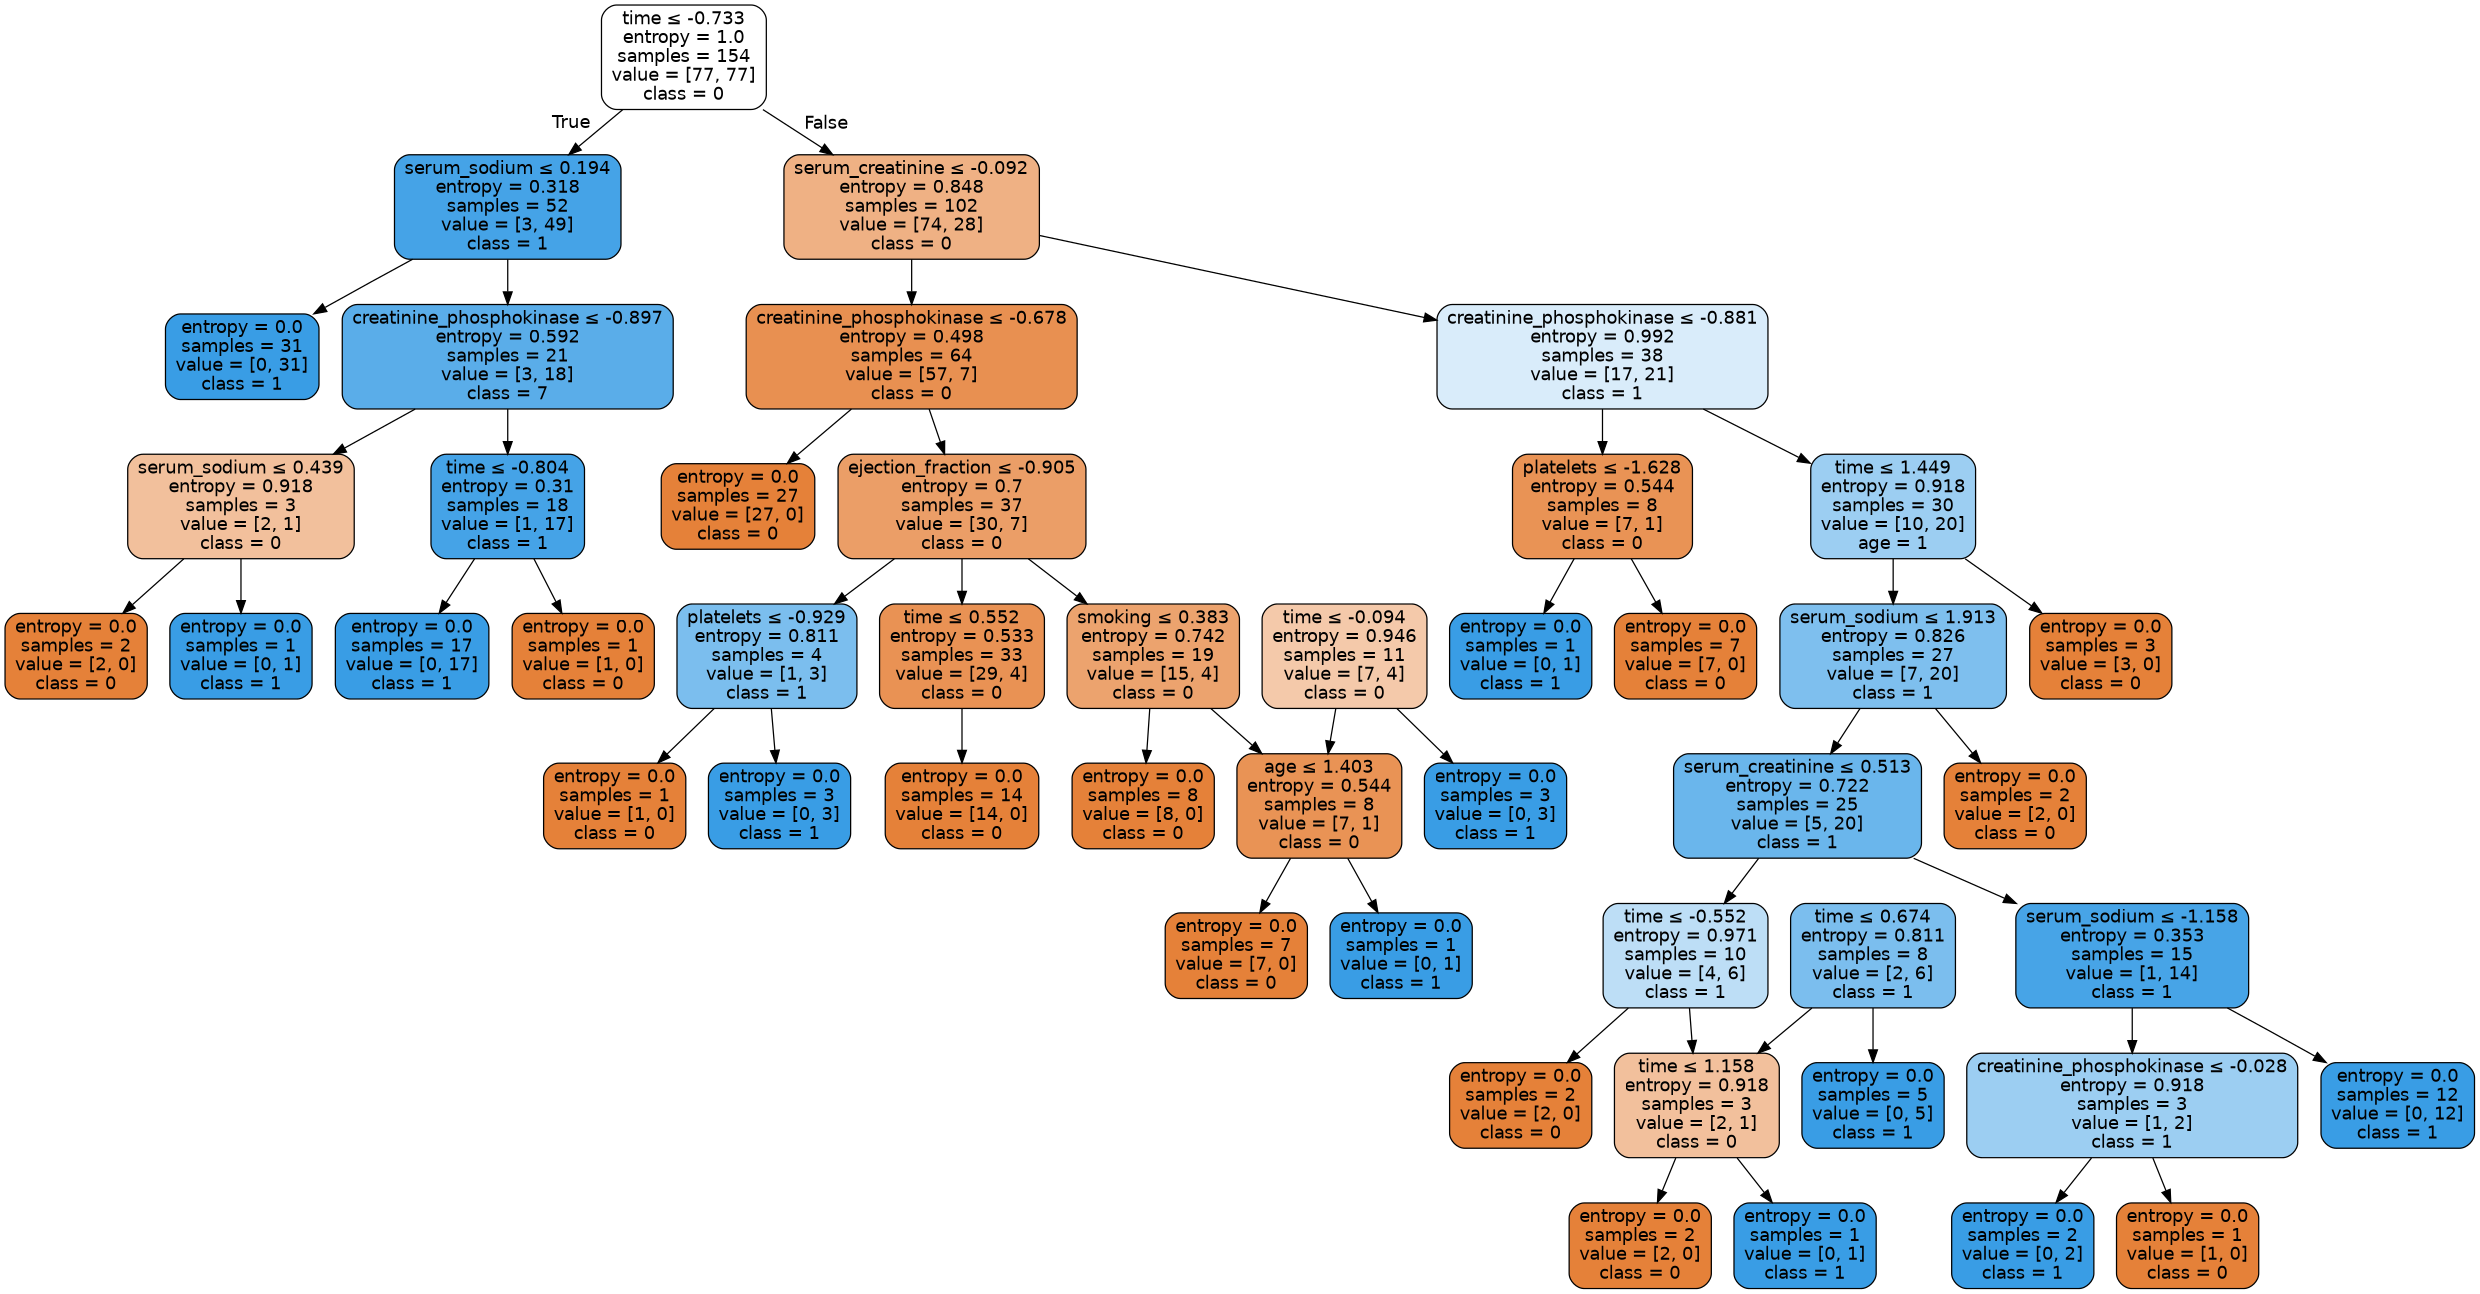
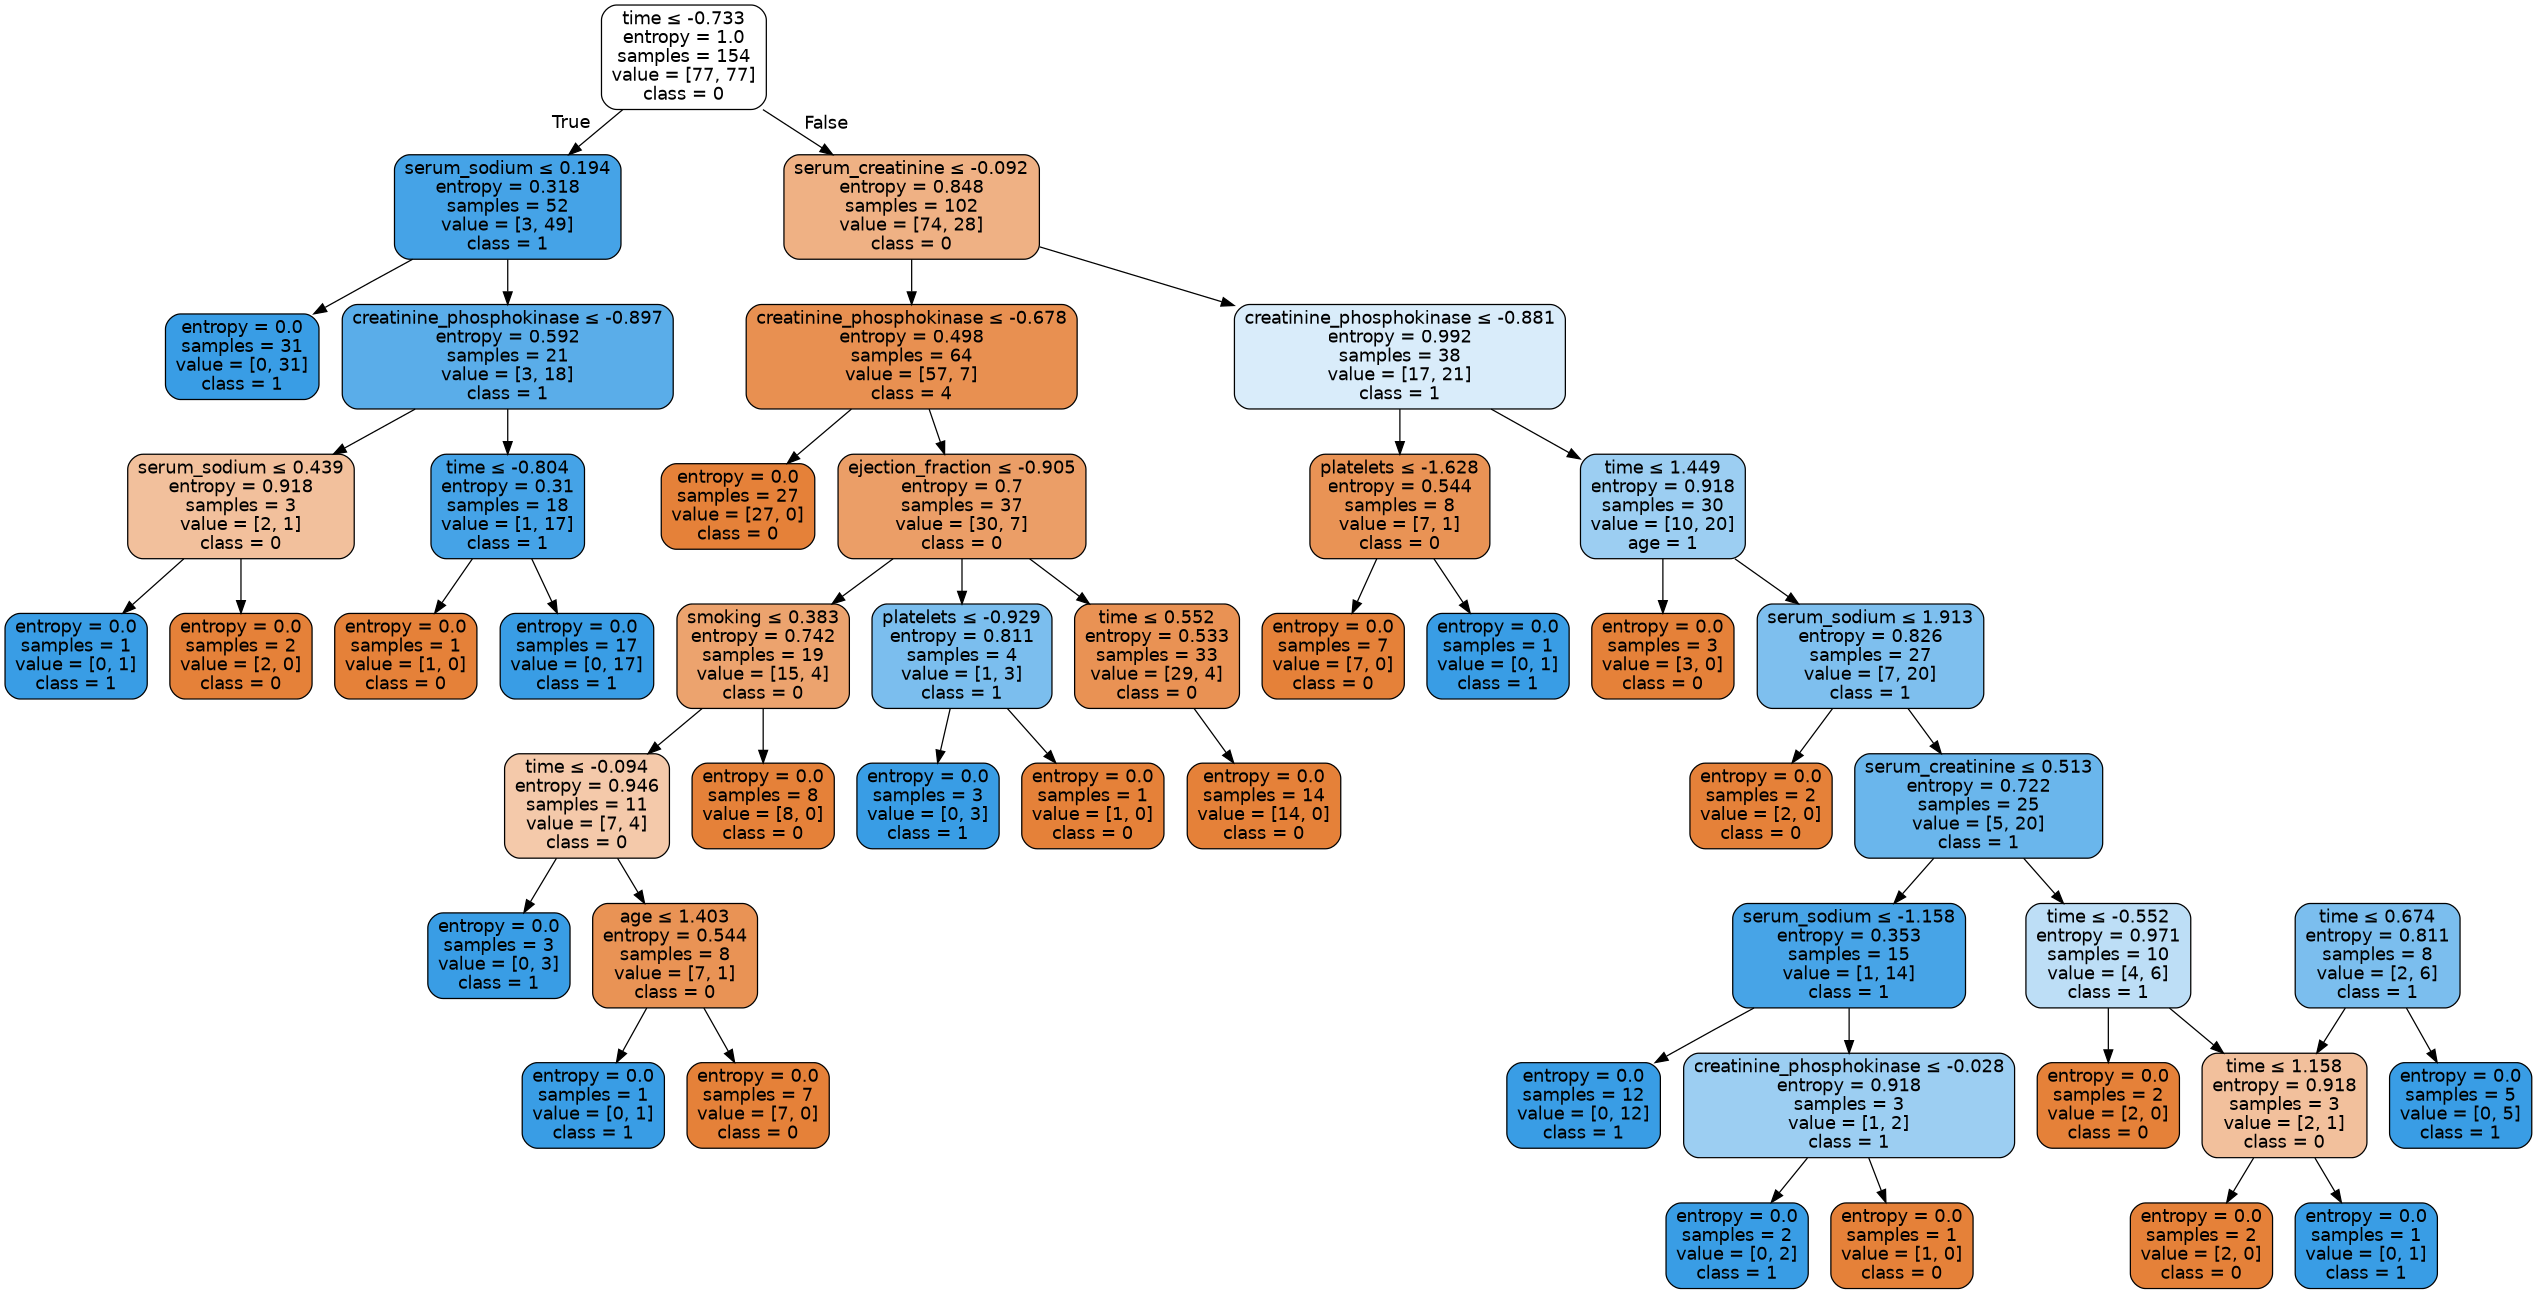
(508, 394) -> (508, 394)
(912, 394) -> (912, 394)
(1231, 727) -> (680, 727)
